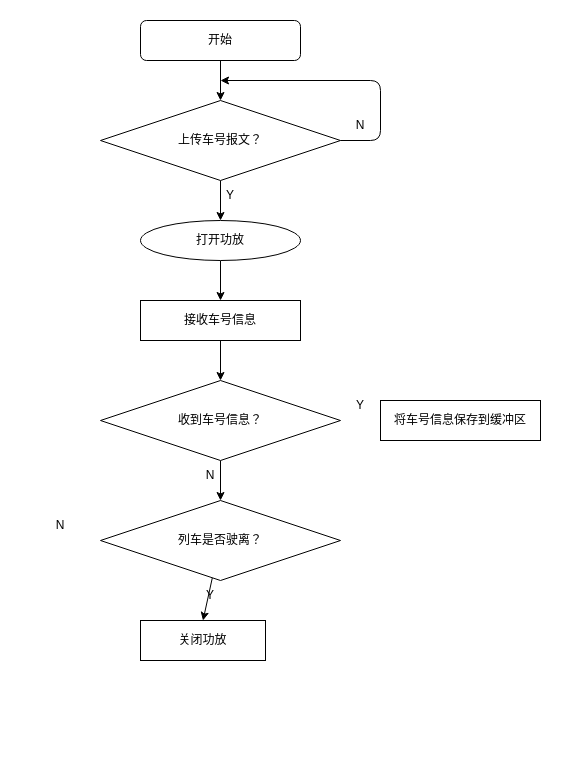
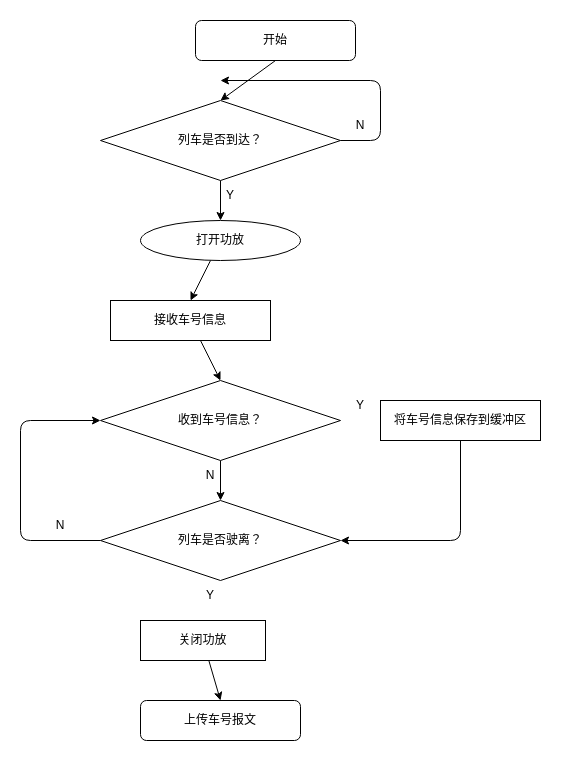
(221, 41) -> (276, 41)
(221, 141) -> (221, 141)
(221, 321) -> (191, 321)
none -> (21, 485)
none -> (449, 541)
(208, 596) -> none
none -> (214, 677)
none -> (221, 721)
